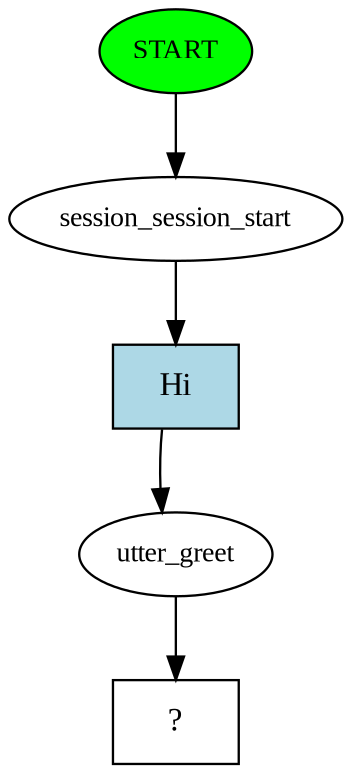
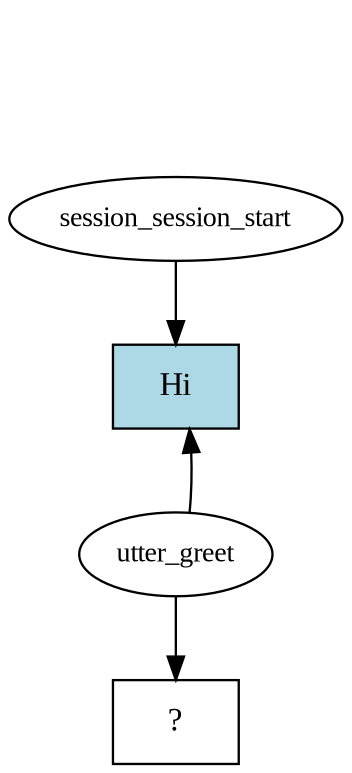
(176, 51) -> none
(160, 459) -> (191, 482)
